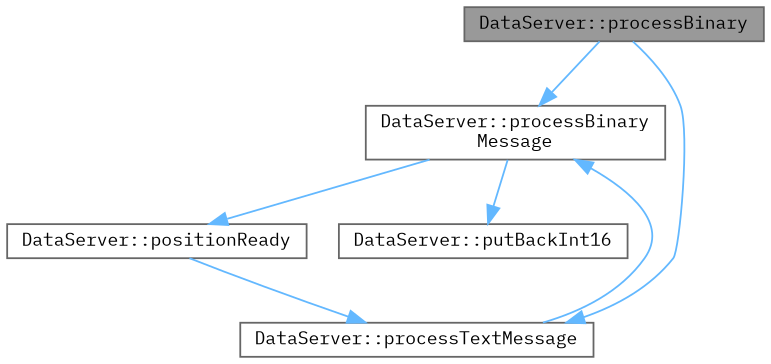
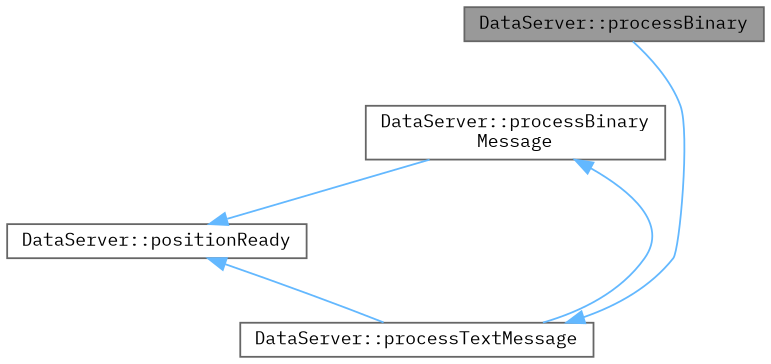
(576, 67) -> none
(483, 241) -> none
(269, 288) -> (305, 293)
